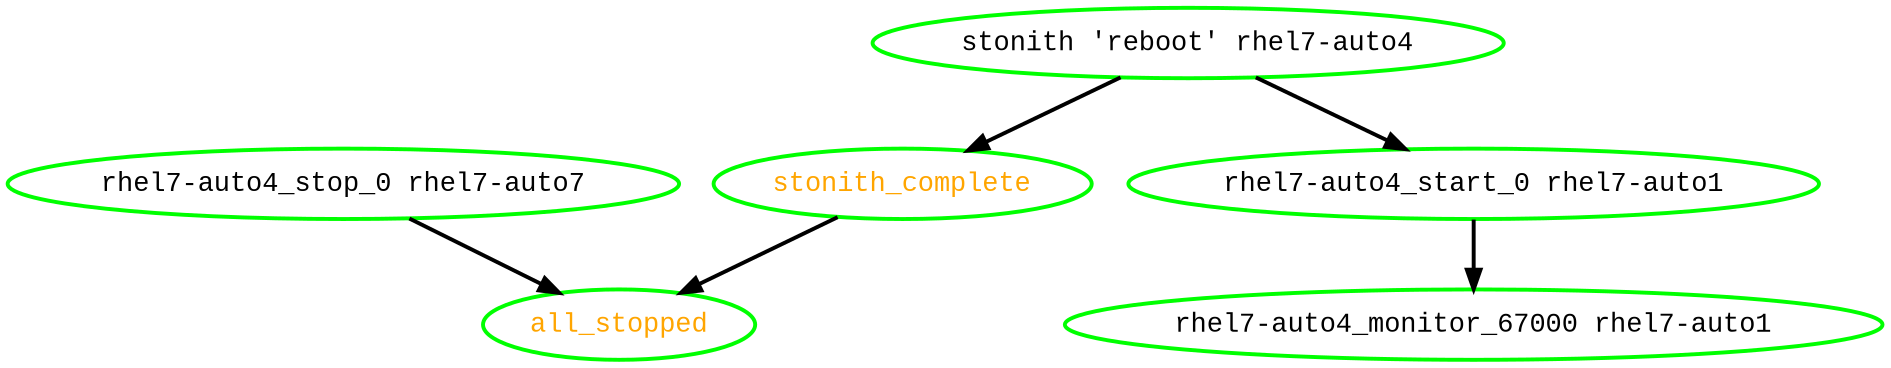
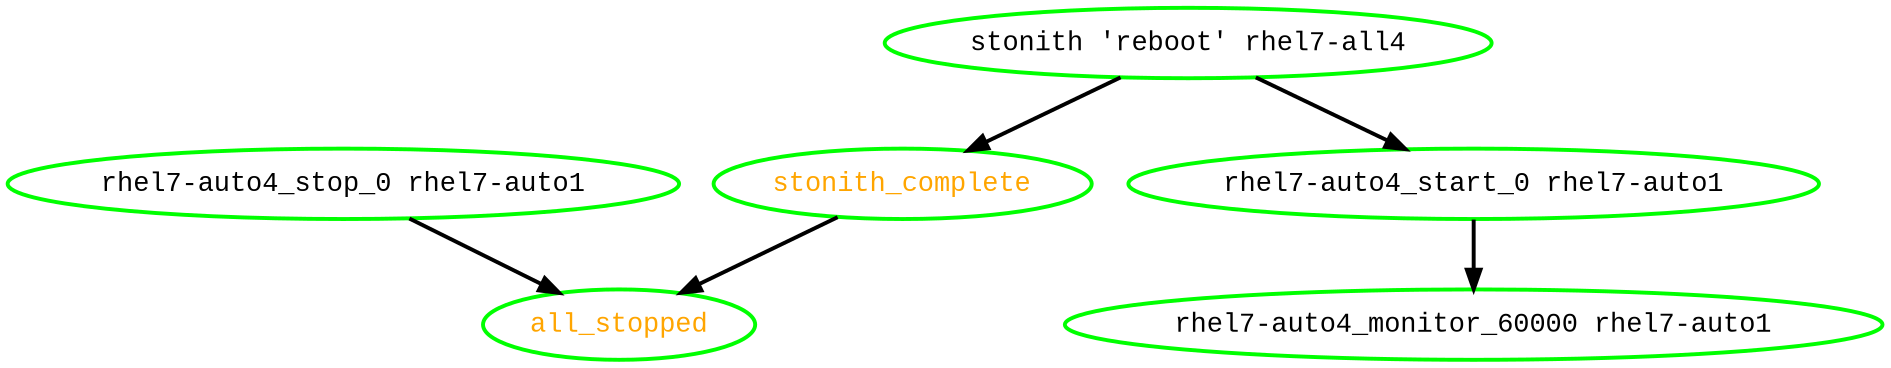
(1188, 43) -> (1188, 43)
(343, 184) -> (343, 184)
(1474, 325) -> (1474, 325)
